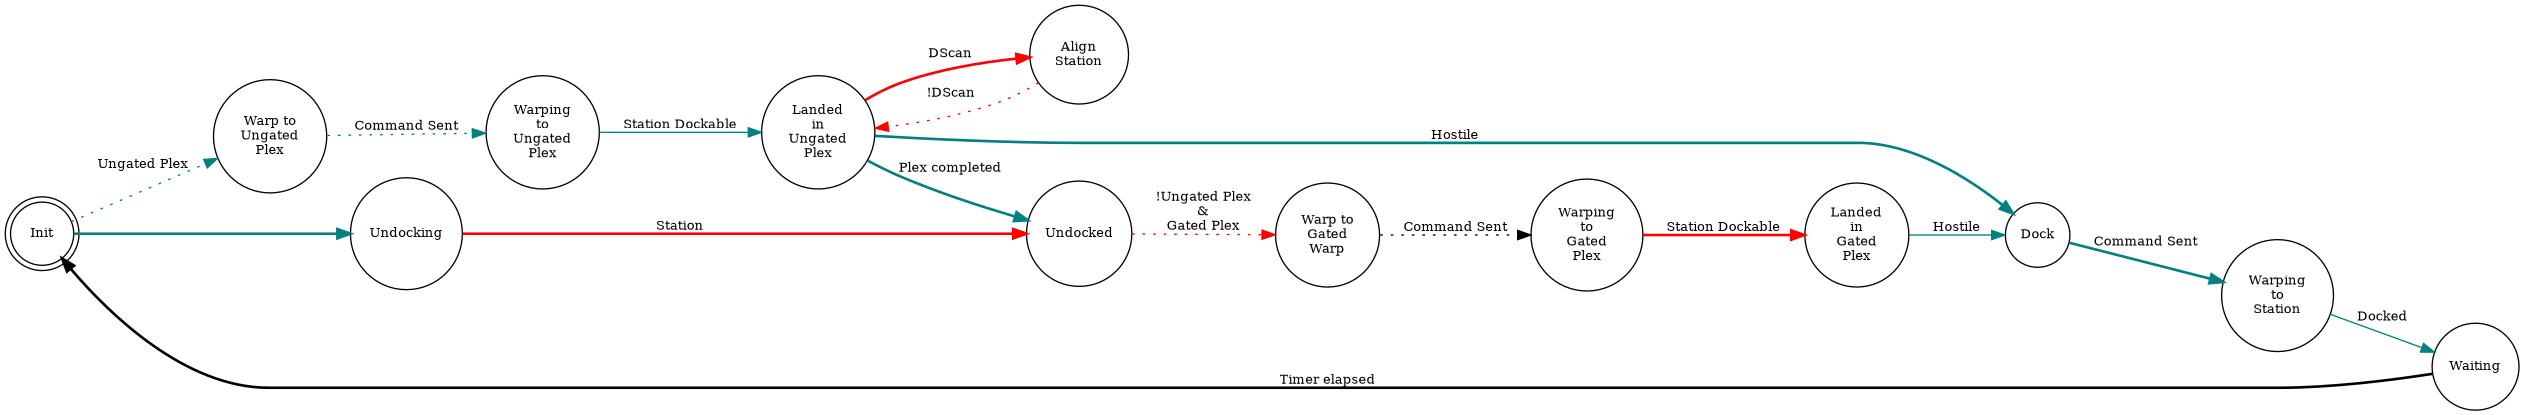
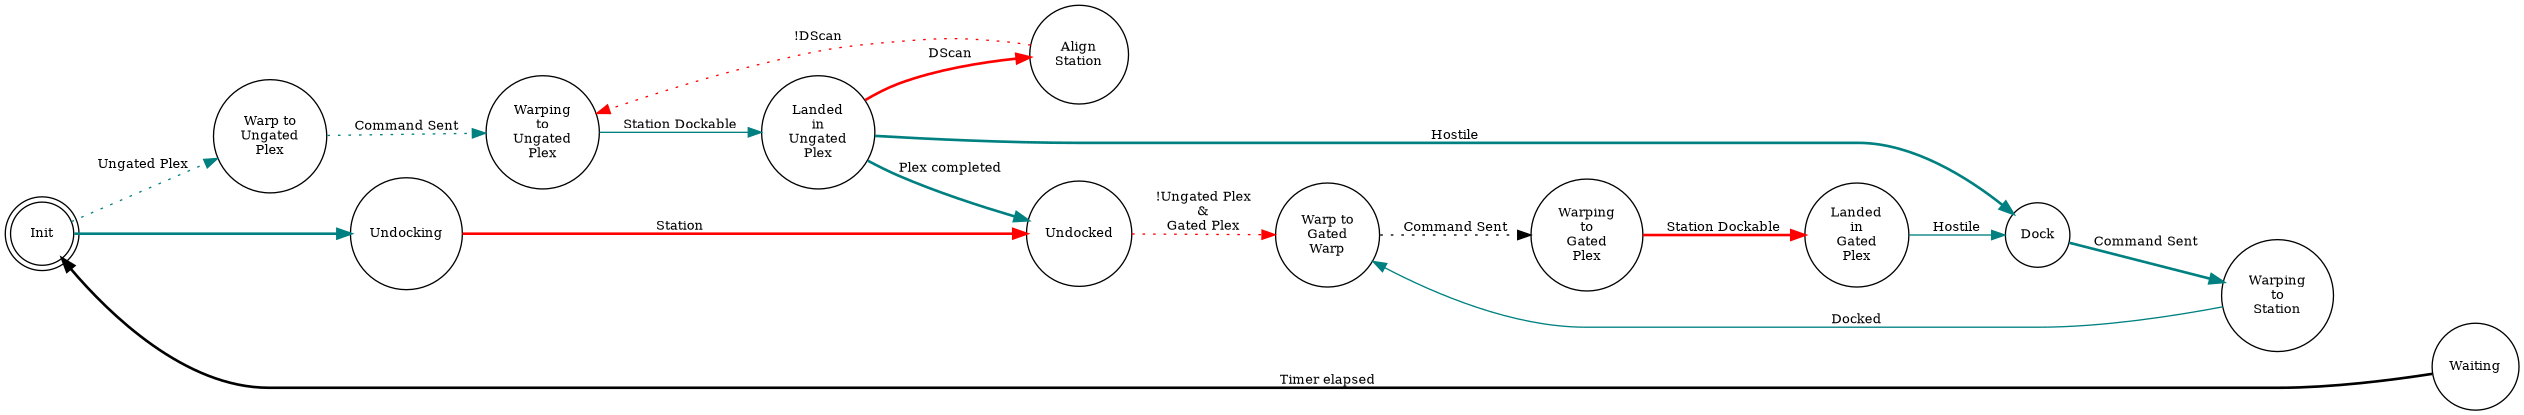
(966, 112) -> (817, 52)
(2376, 331) -> (1799, 327)
